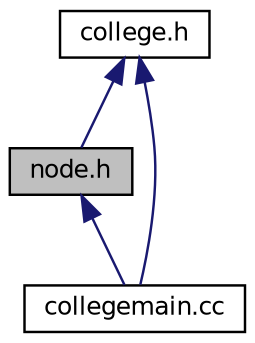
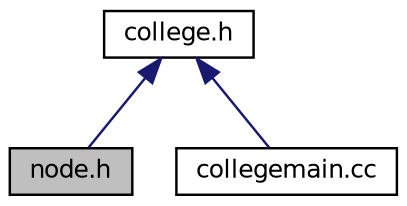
(108, 251) -> none
